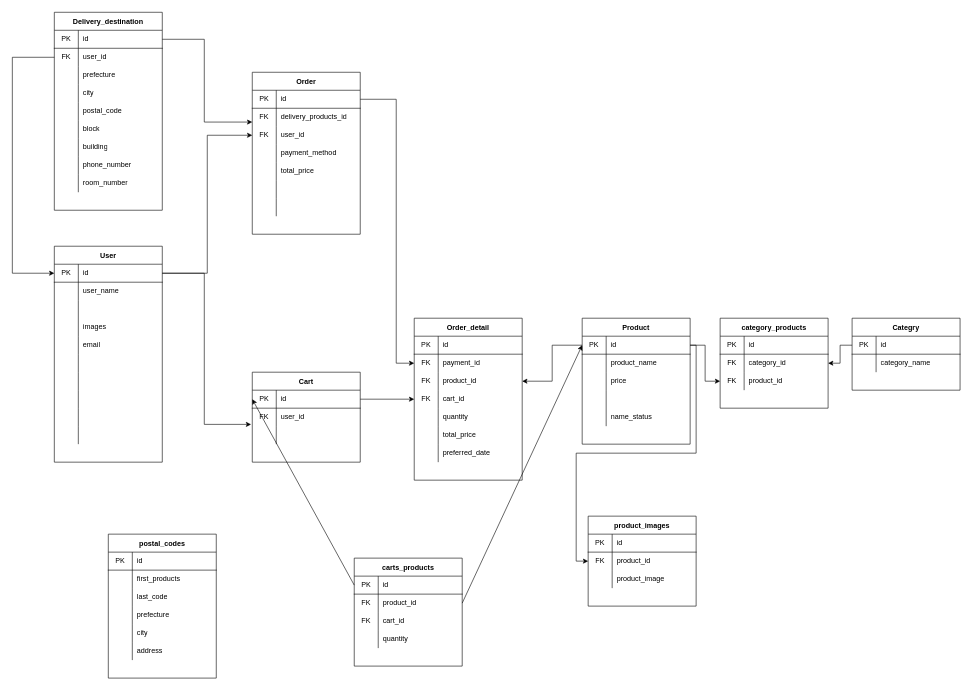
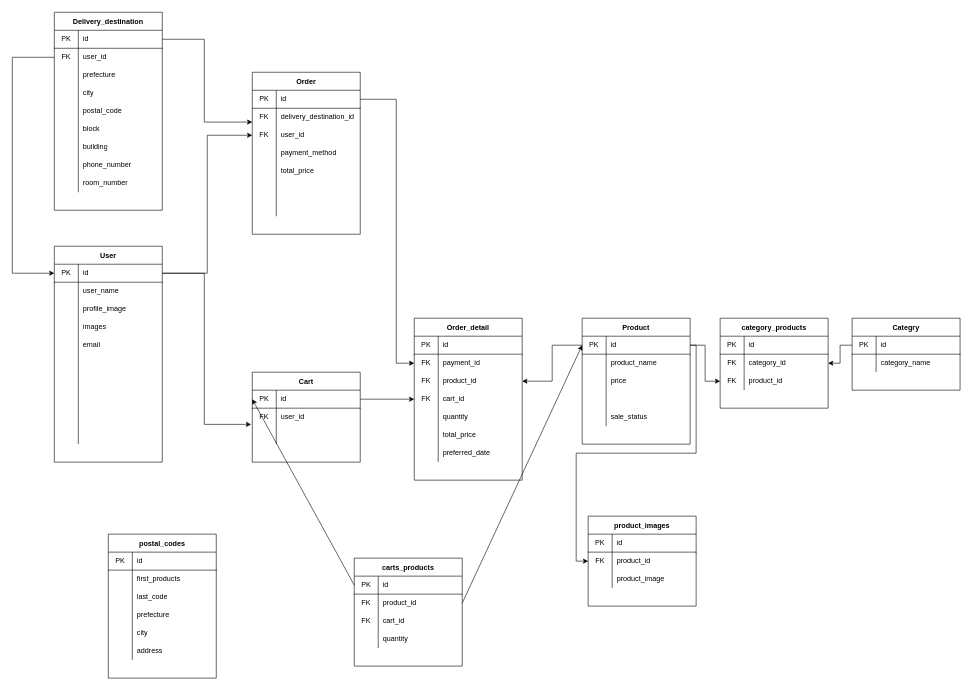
(319, 117) -> (321, 117)
none -> (120, 309)
(633, 417) -> (632, 417)
